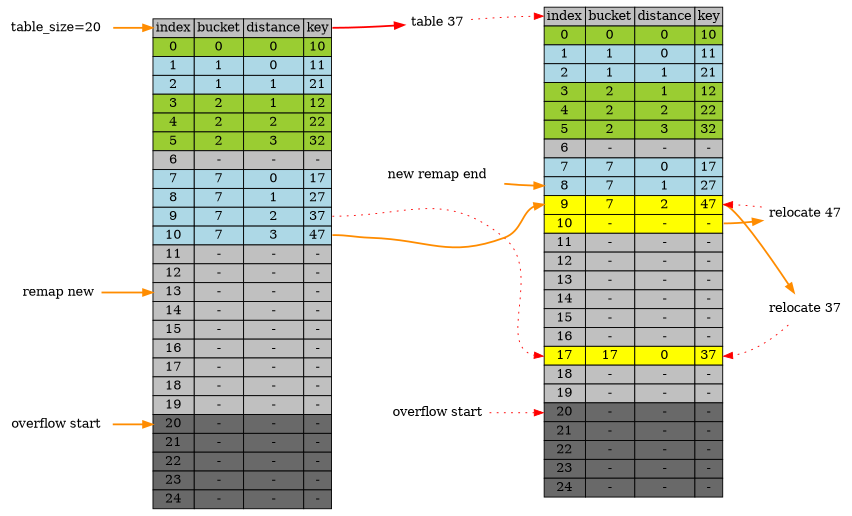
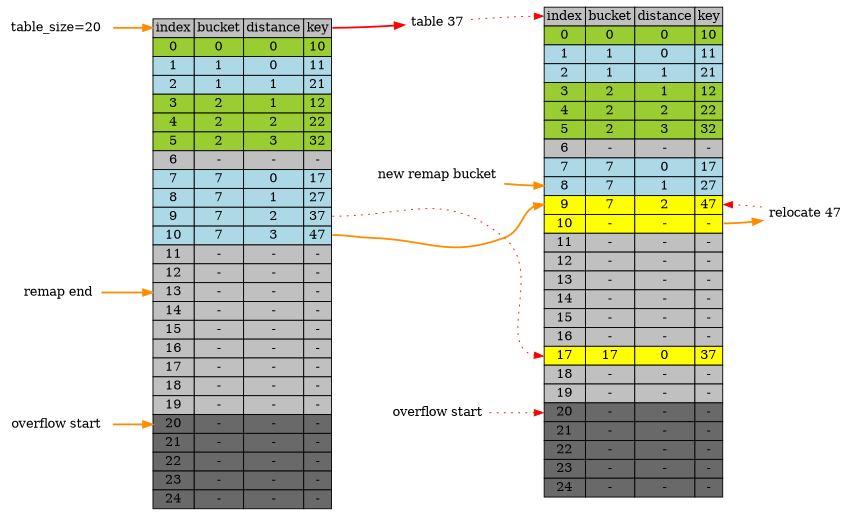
(437, 175) -> (437, 175)
(58, 292) -> (58, 292)
(805, 309) -> none
